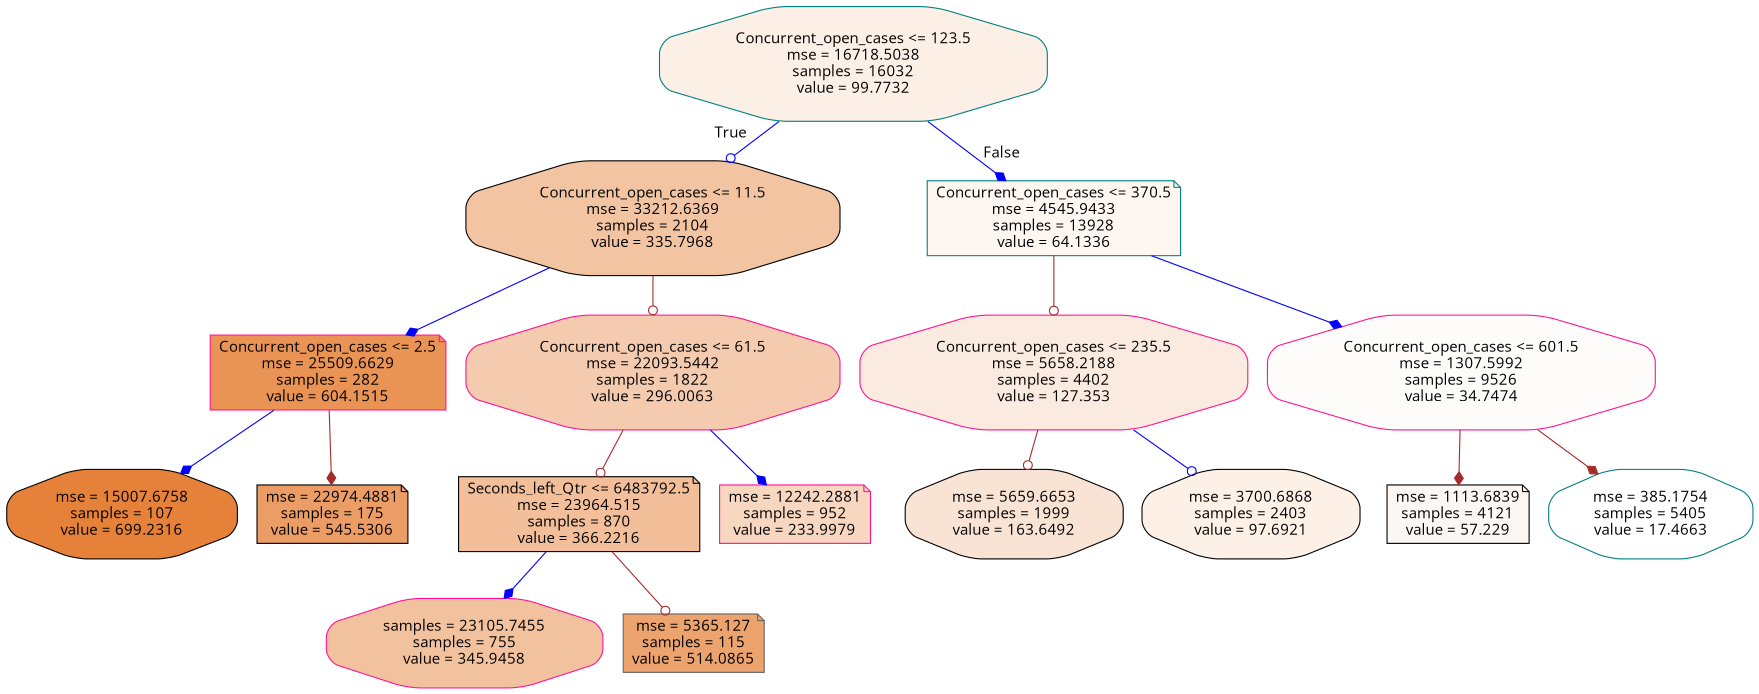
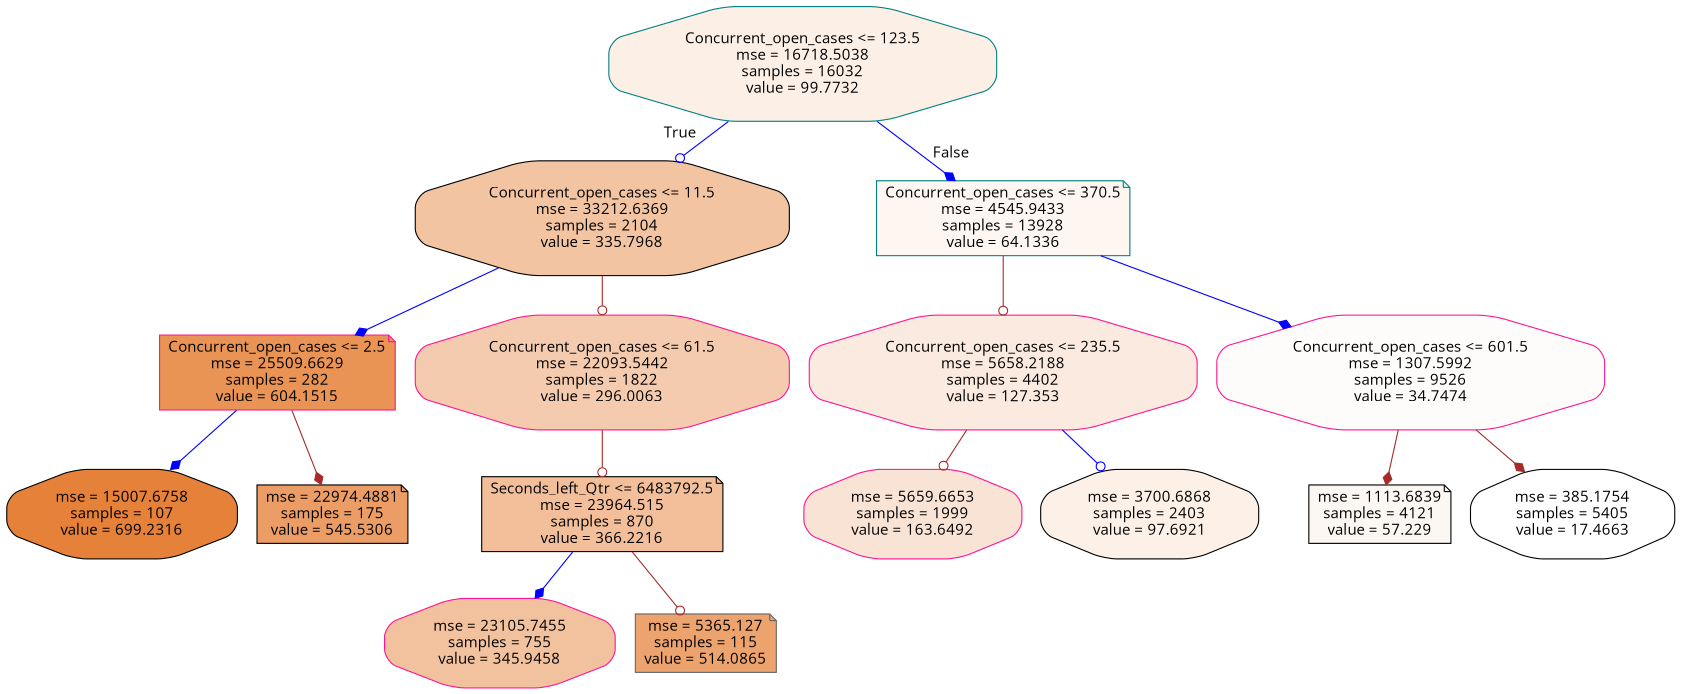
(795, 514) -> none
(1014, 514) -> (913, 514)
(1651, 514) -> (1573, 514)
(465, 643) -> (500, 643)
